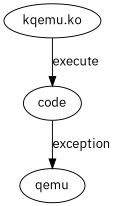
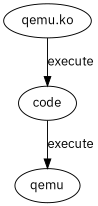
(52, 21) -> (47, 21)
(82, 144) -> (71, 144)
